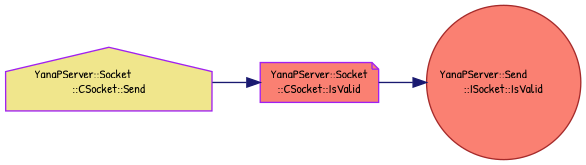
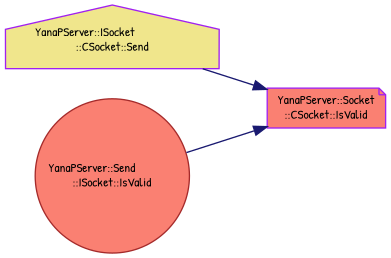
(109, 82) -> (112, 40)
(396, 82) -> (220, 142)
